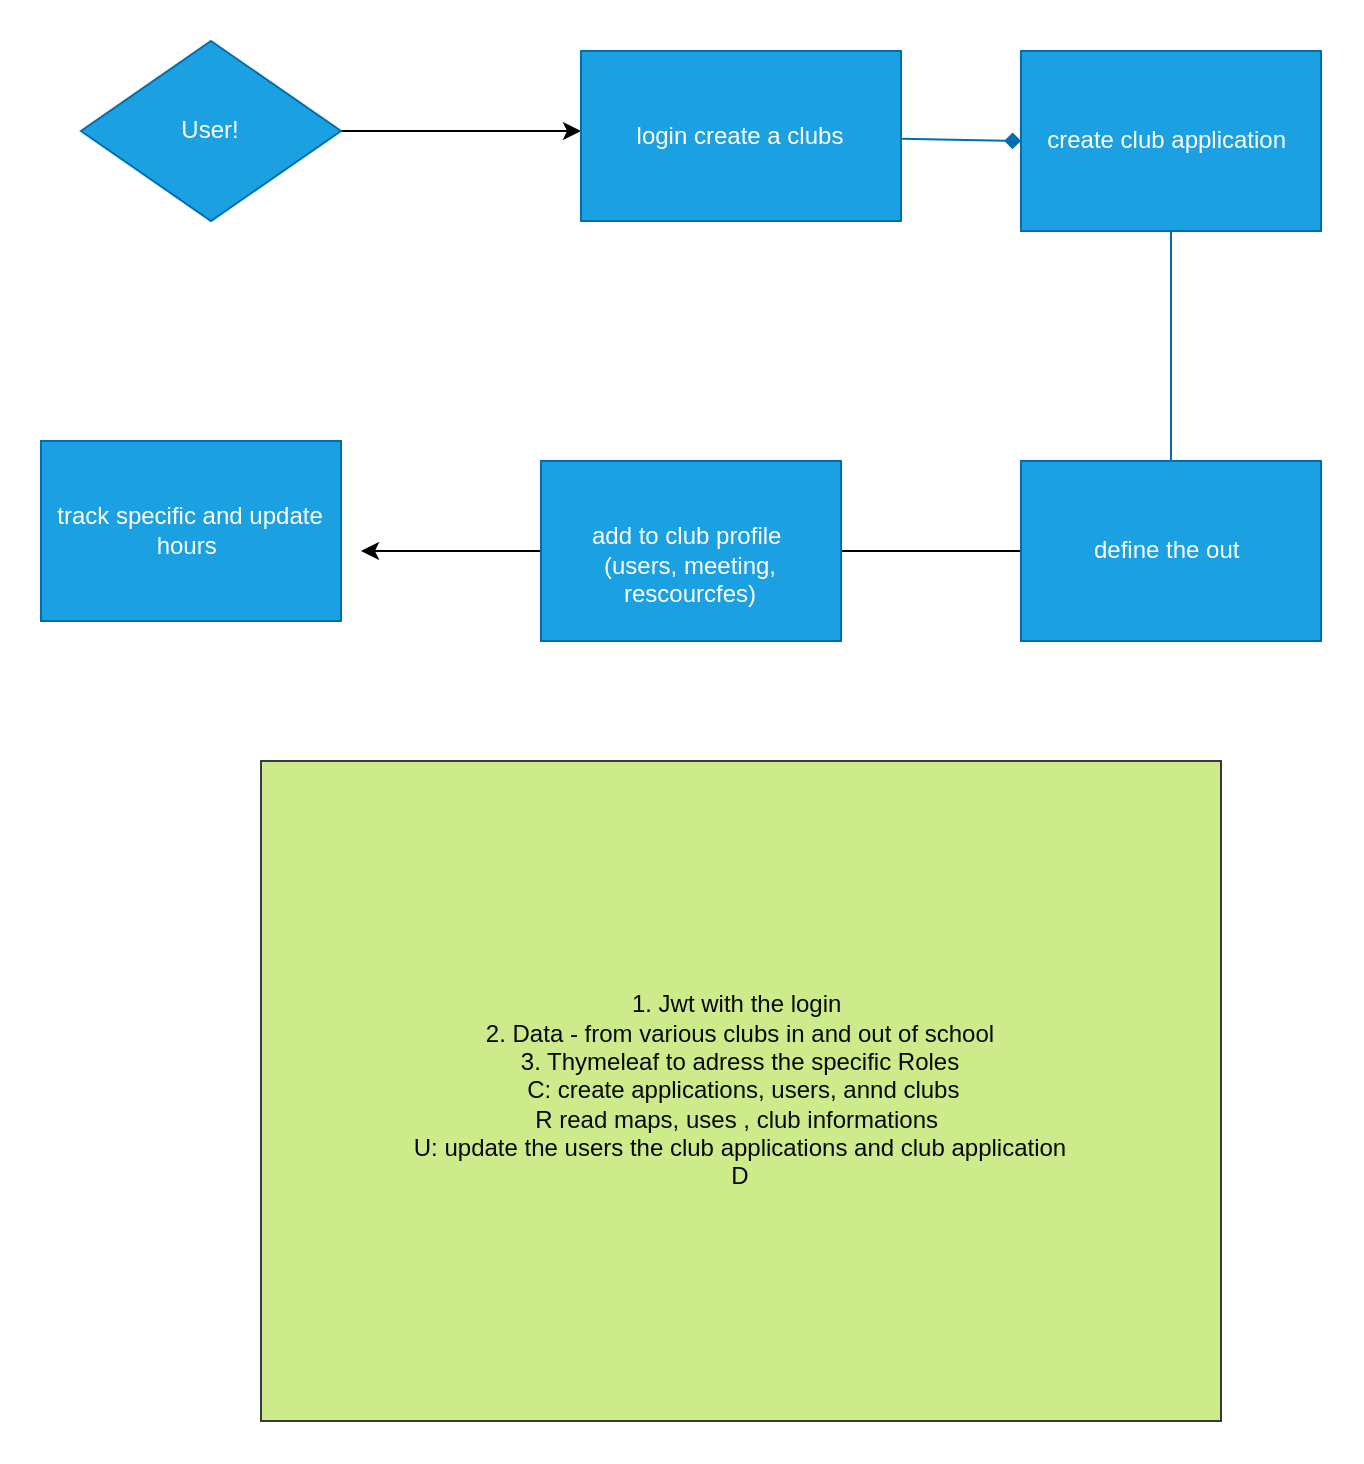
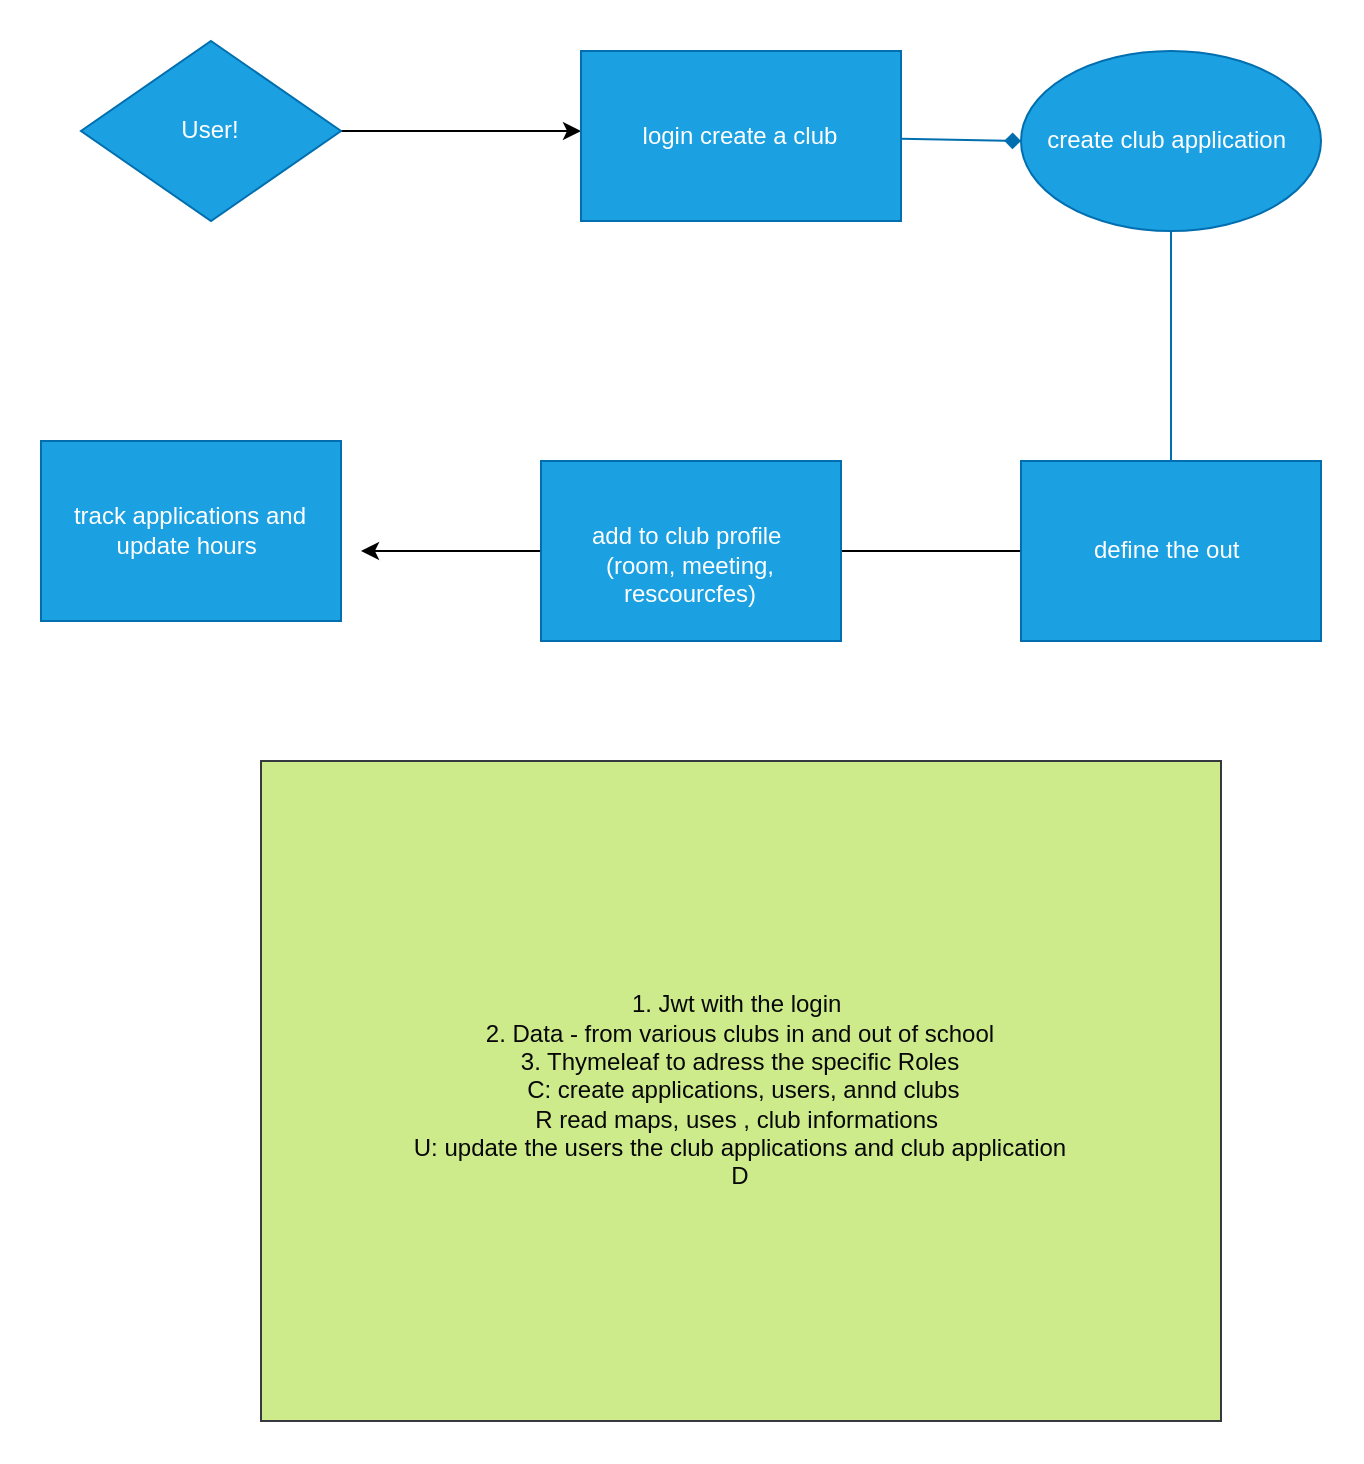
(741, 137) -> (741, 137)
(1171, 141) -> (1171, 141)
(191, 531) -> (191, 531)
(691, 551) -> (691, 551)
